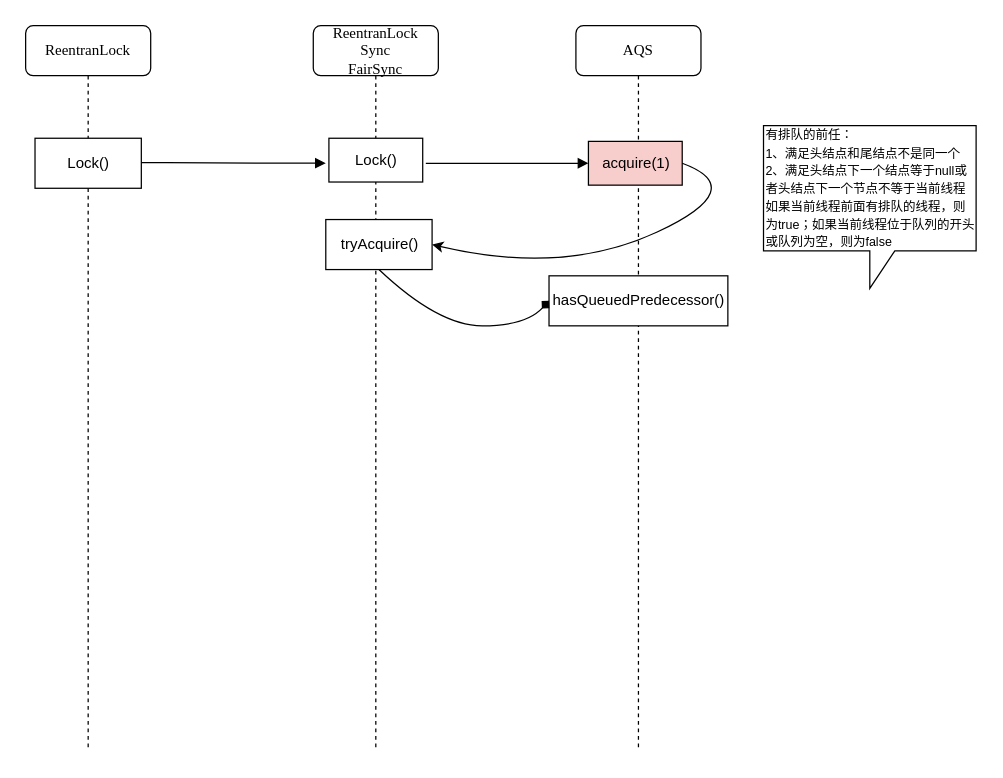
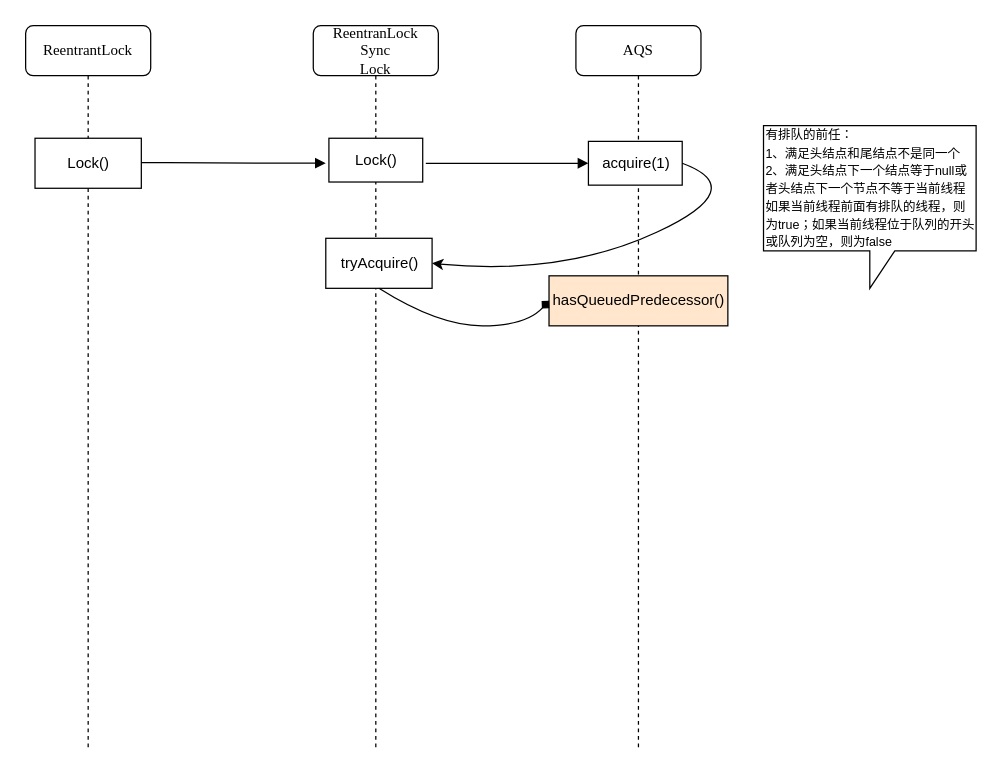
(88, 51) -> (88, 51)
(376, 51) -> (376, 51)
(635, 163) -> (635, 163)
(379, 244) -> (379, 263)
(638, 301) -> (638, 301)
